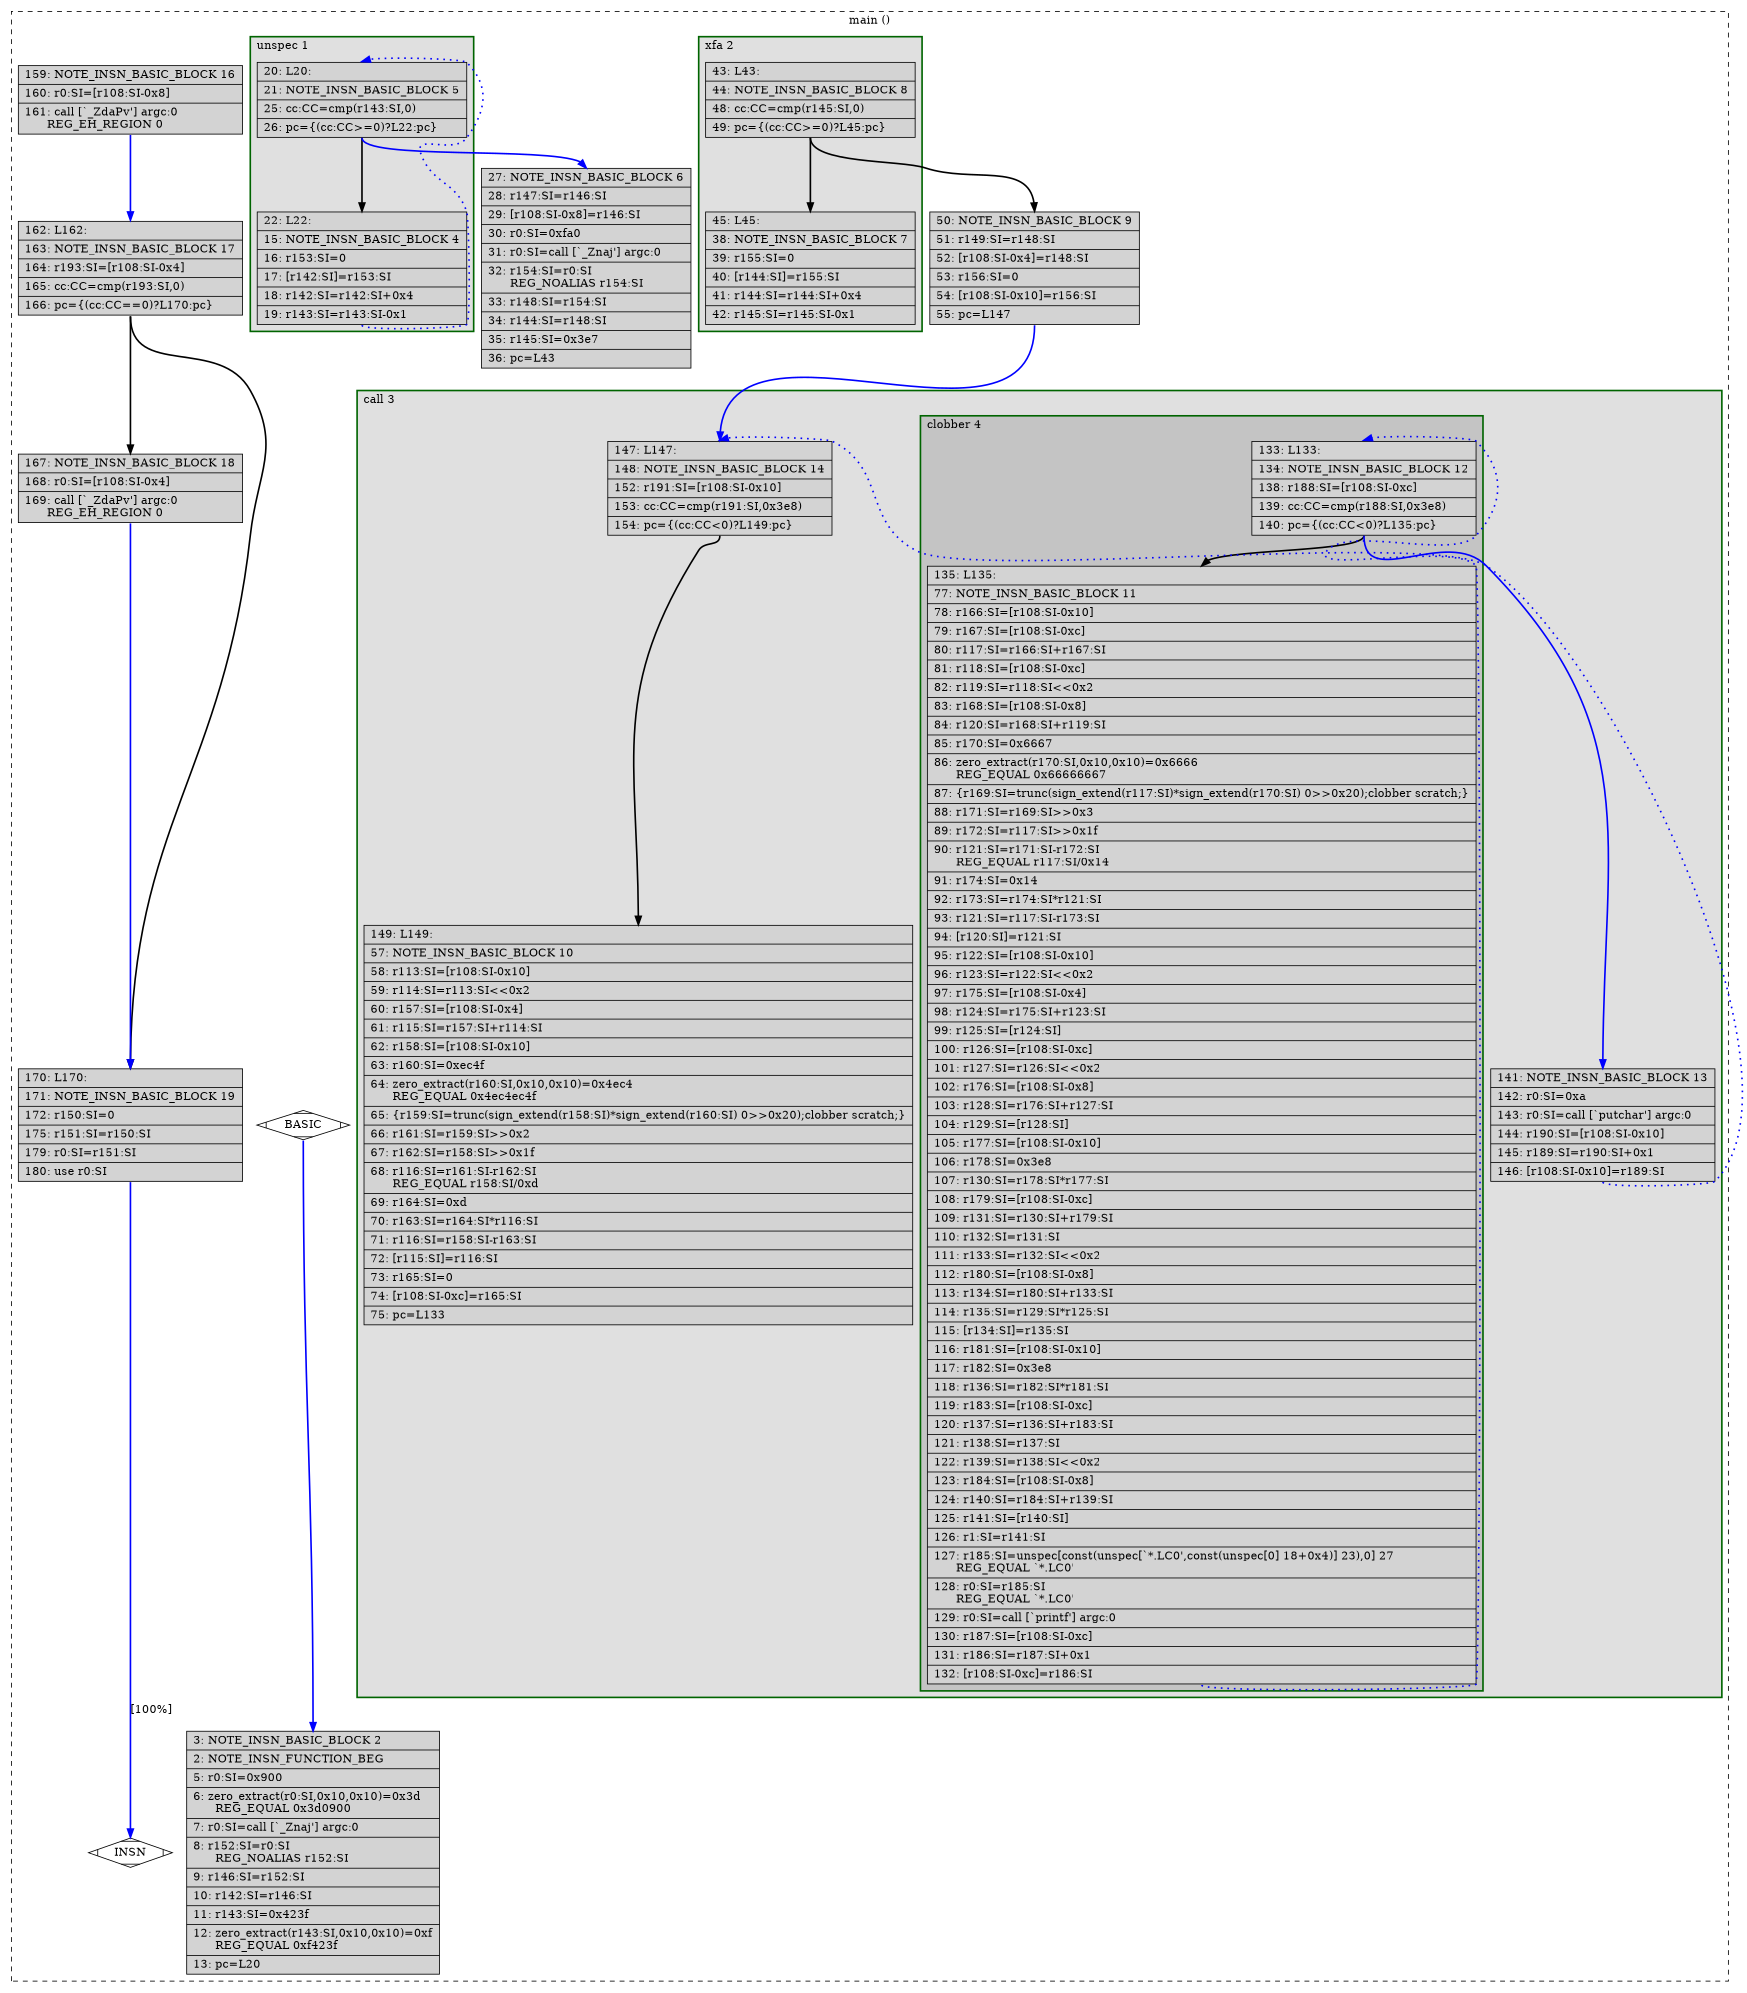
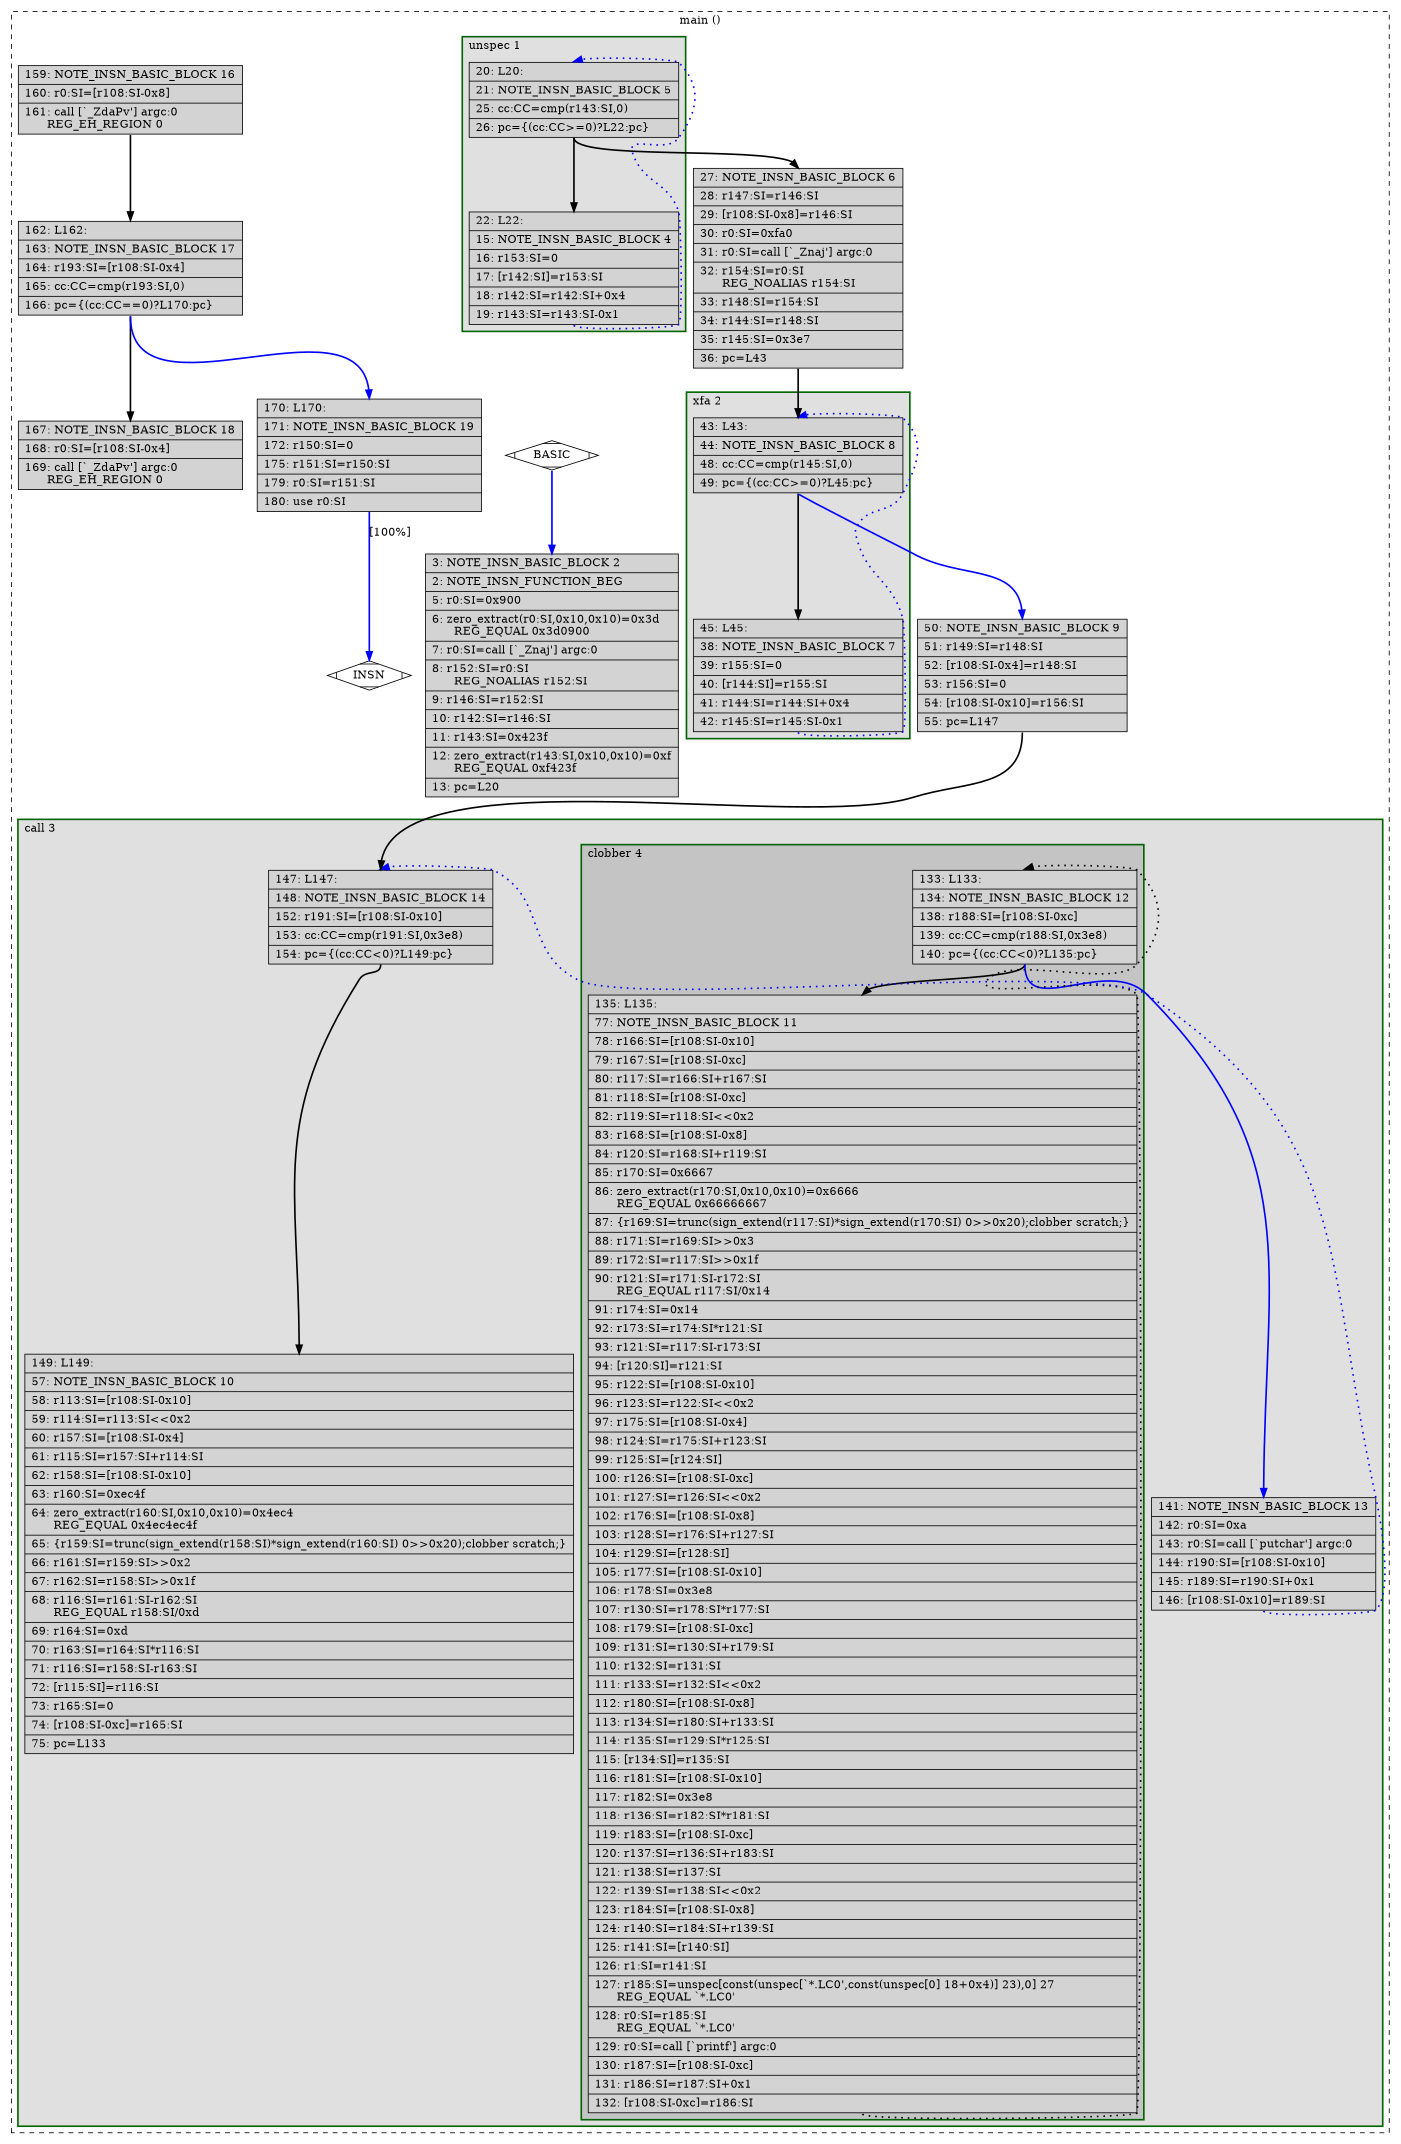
(464, 153) -> (676, 153)
(931, 169) -> (919, 556)
(130, 173) -> (130, 173)
(881, 383) -> (708, 805)
none -> (798, 387)
none -> (870, 566)
(1478, 618) -> (1139, 1047)
(229, 653) -> (246, 358)
(130, 792) -> none
